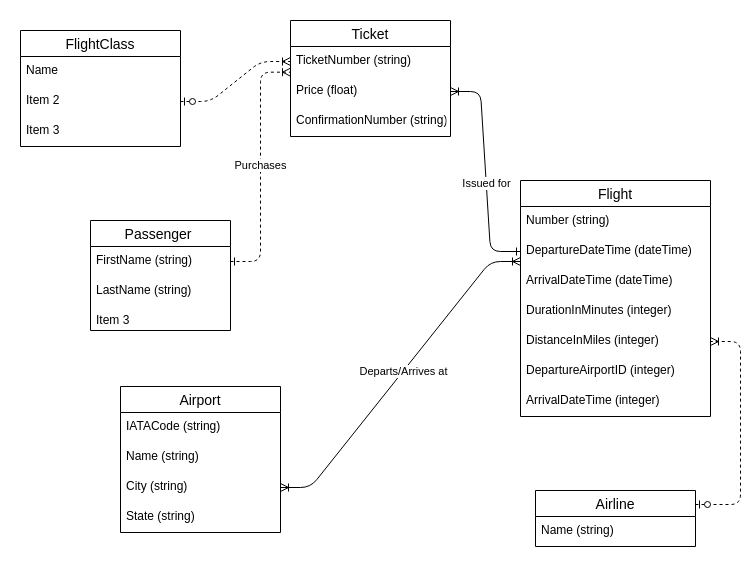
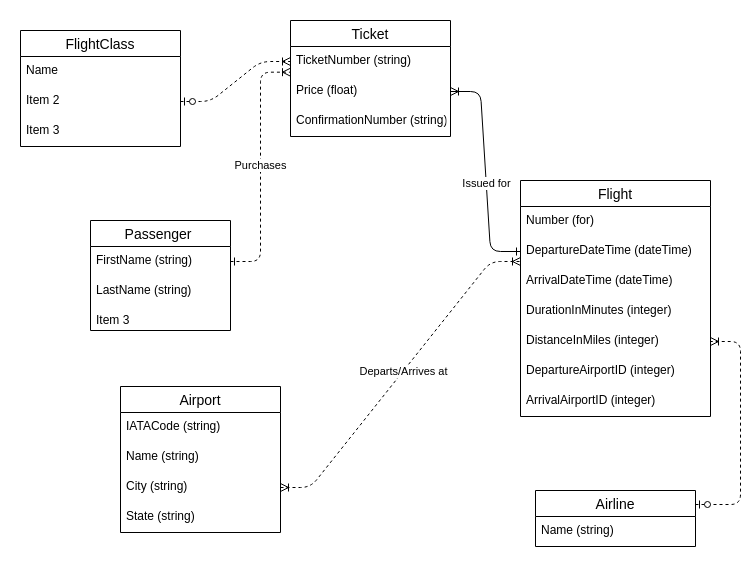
(573, 220) -> (565, 220)
(602, 400) -> (606, 400)
(348, 440) -> (348, 440)
